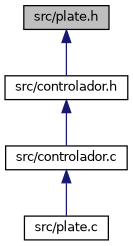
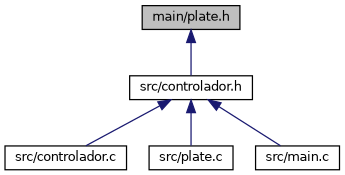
(66, 18) -> (191, 18)
none -> (298, 158)
(66, 199) -> (191, 129)
